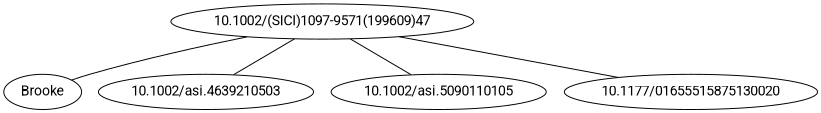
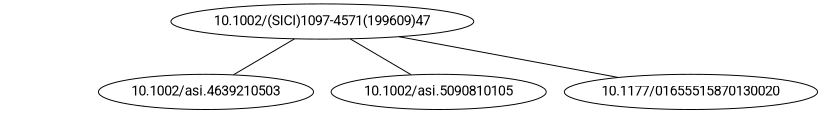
(322, 22) -> (322, 22)
(43, 92) -> none
(439, 92) -> (439, 92)
(691, 92) -> (691, 92)
